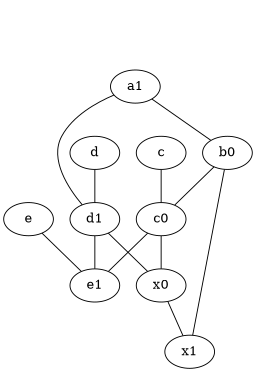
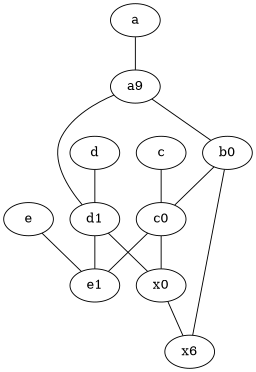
none -> (135, 20)
(135, 87) -> (135, 87)
(190, 352) -> (190, 352)
